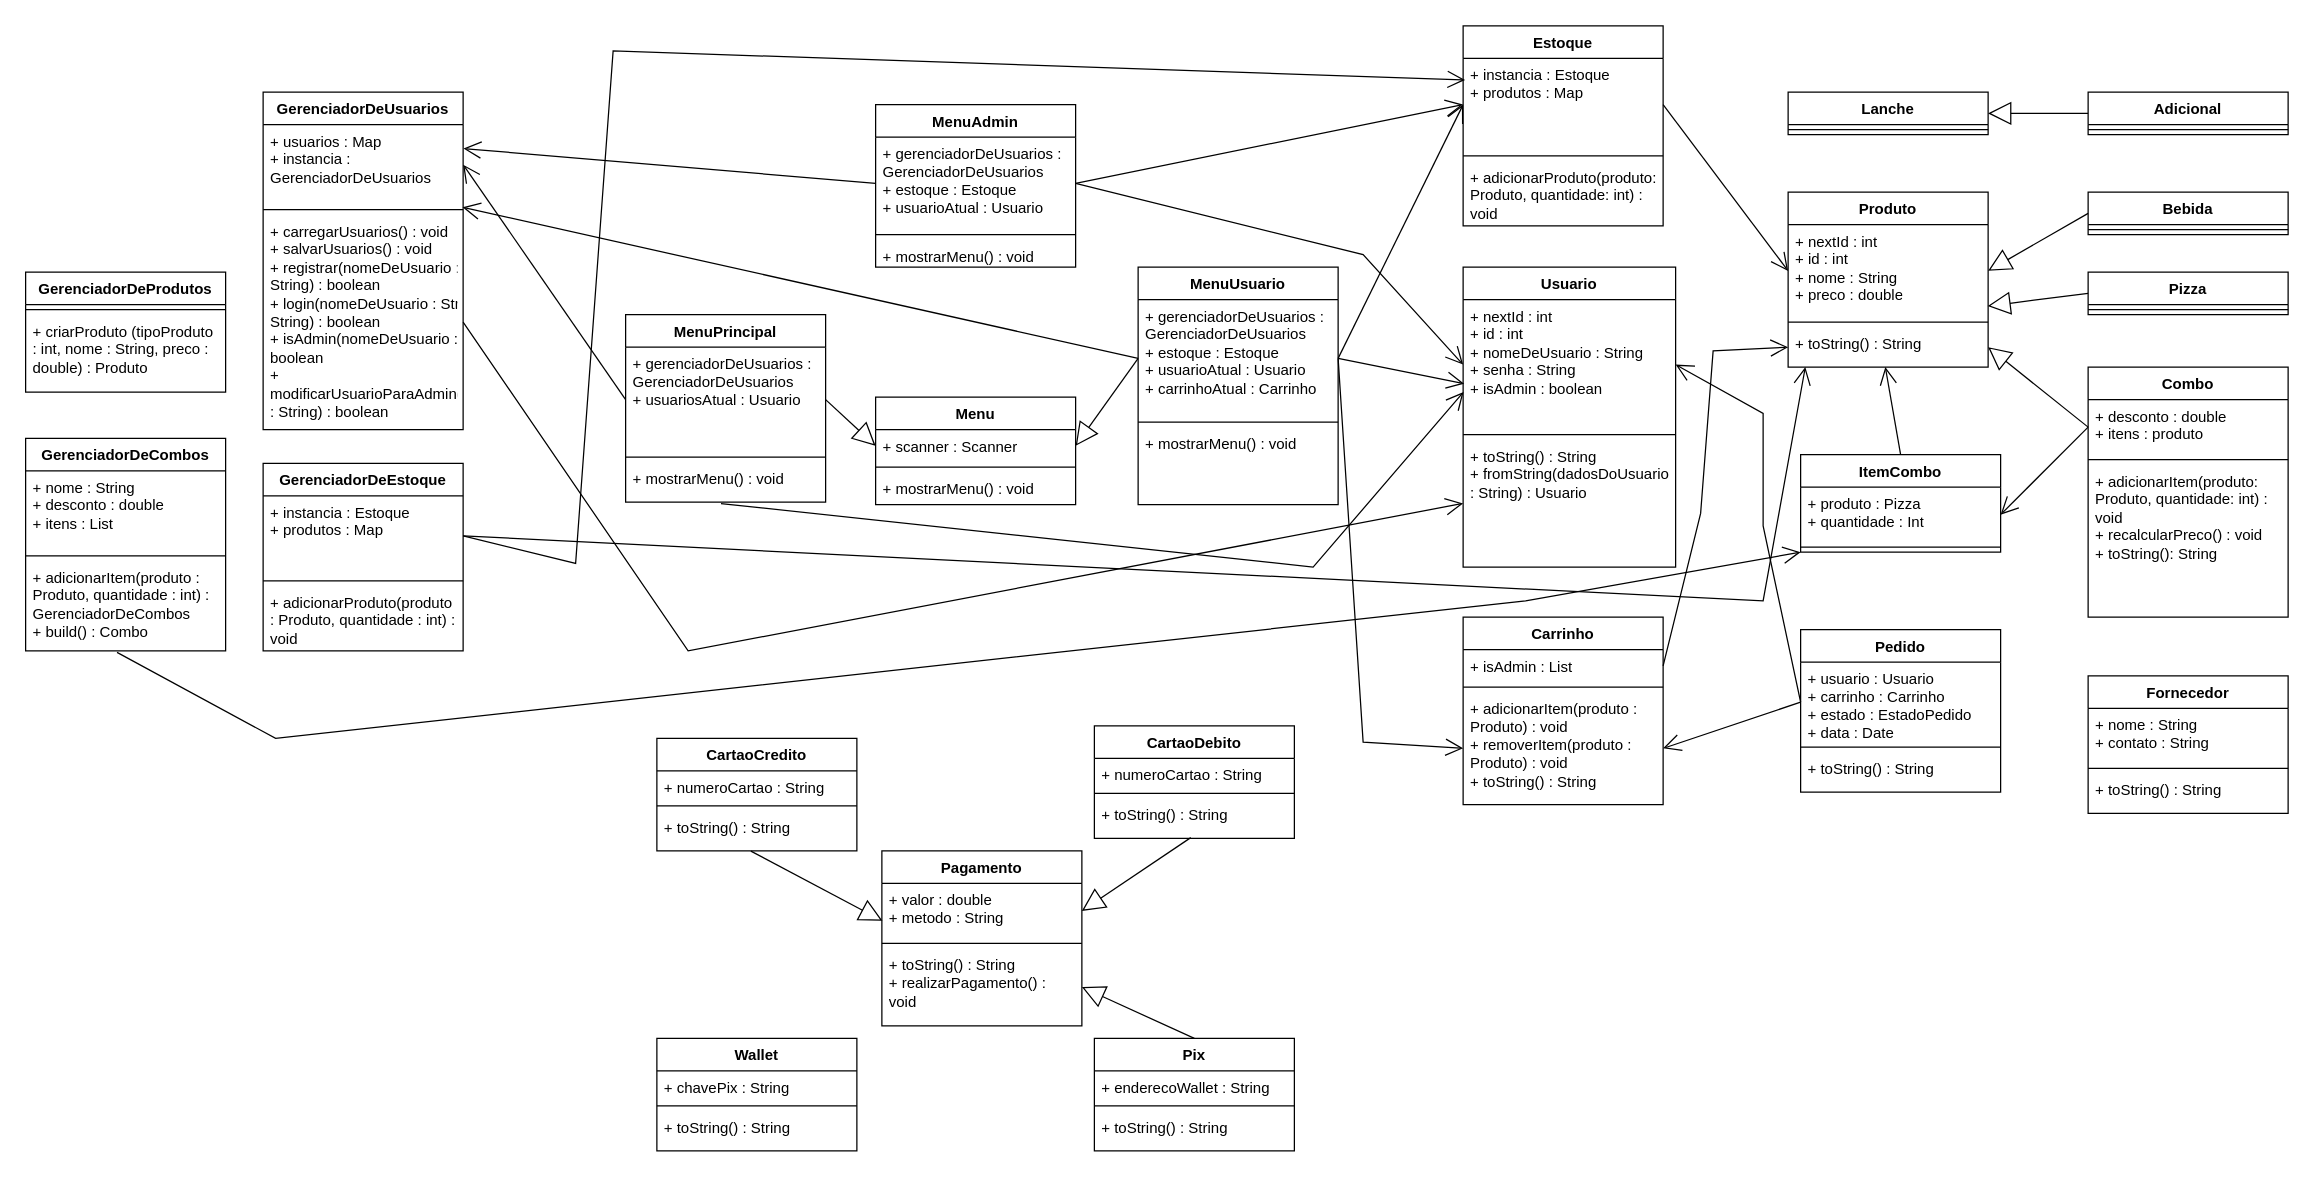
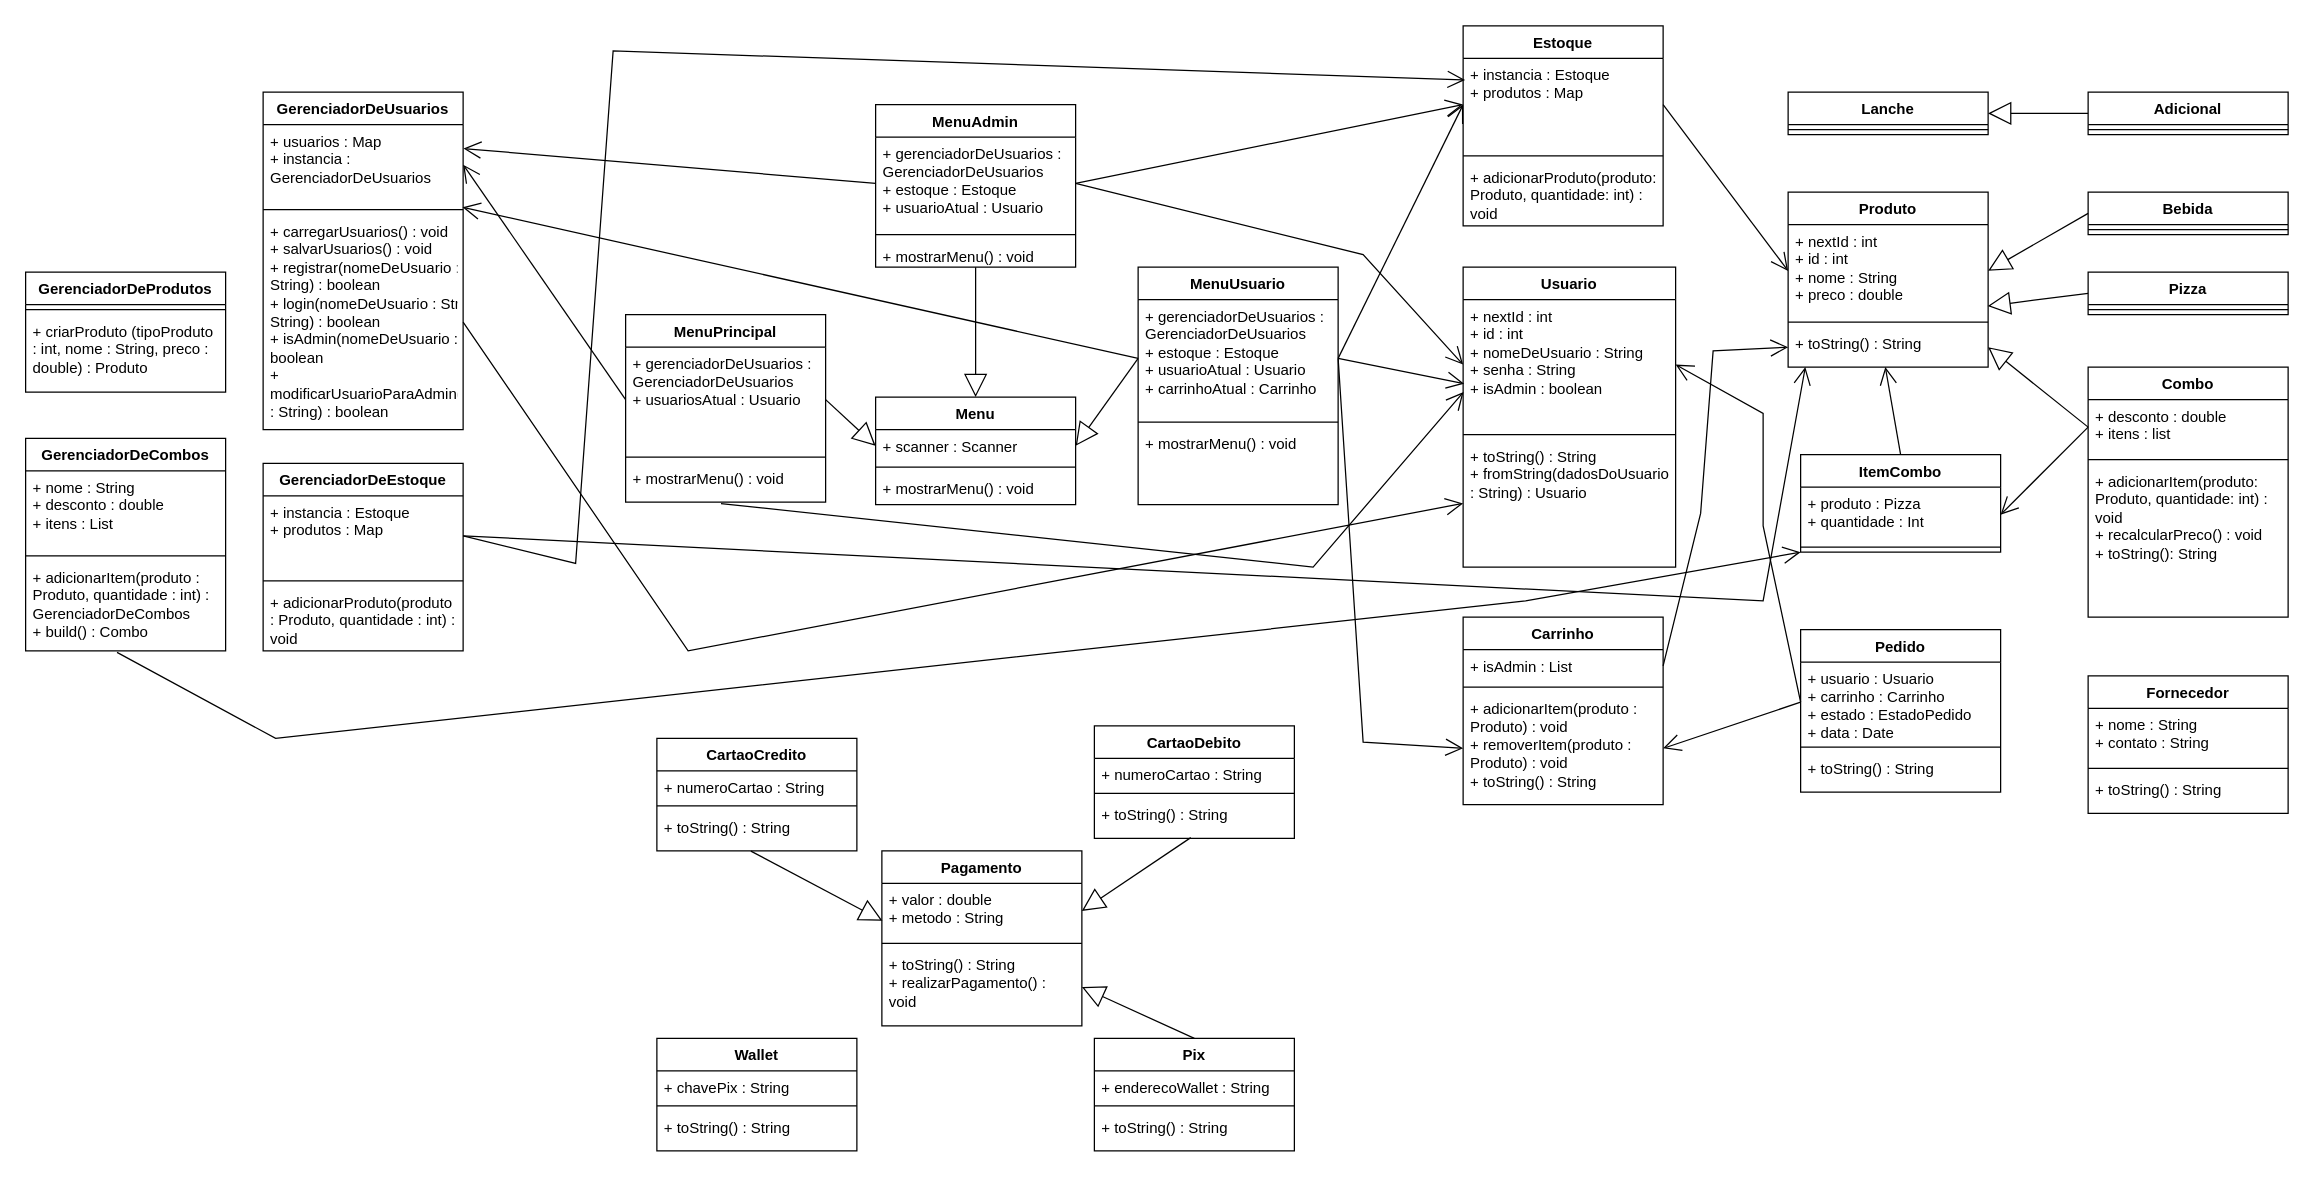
none -> (976, 319)
(2166, 426) -> (2166, 426)
